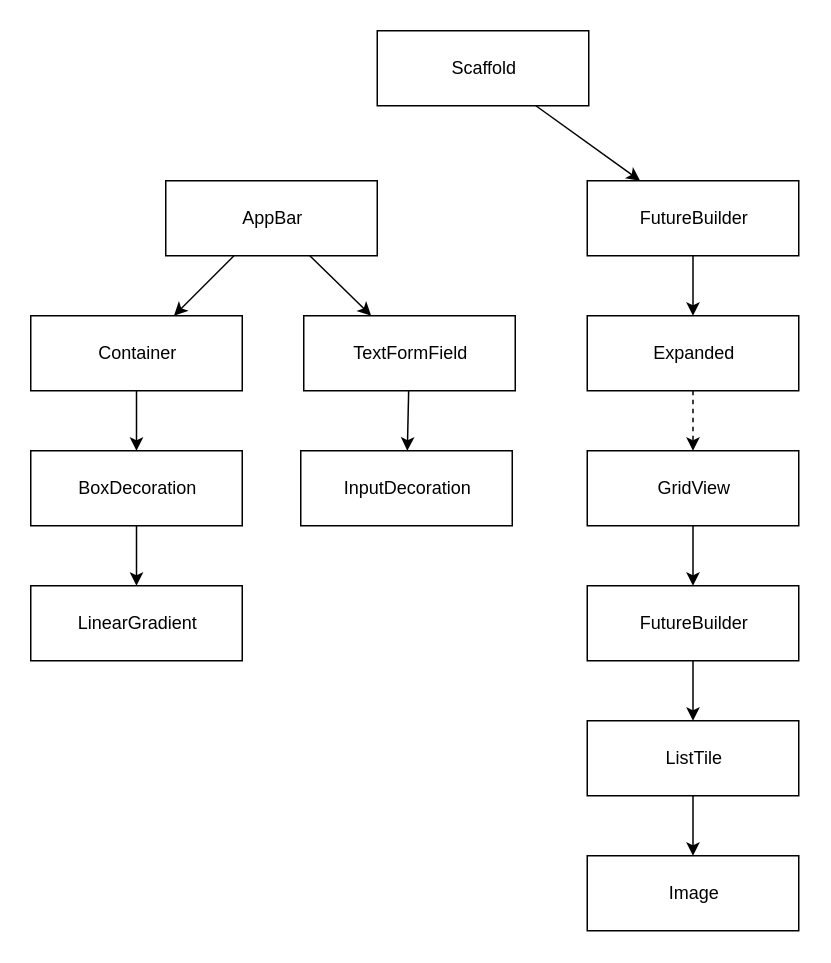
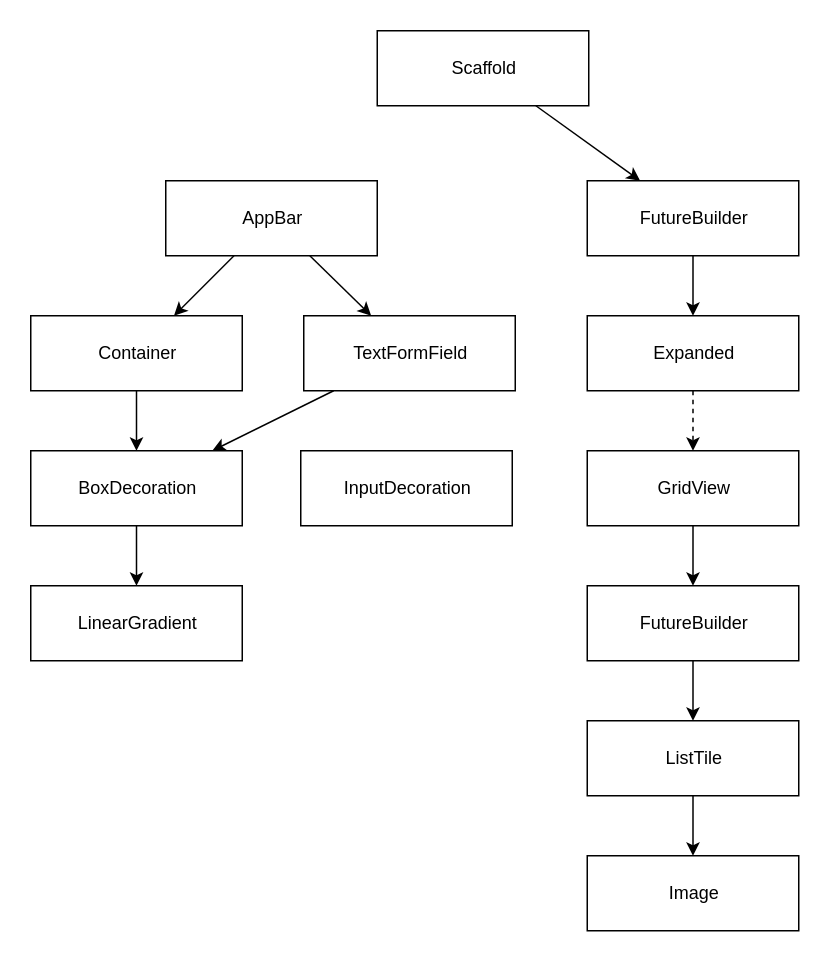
(408, 416) -> (277, 419)
